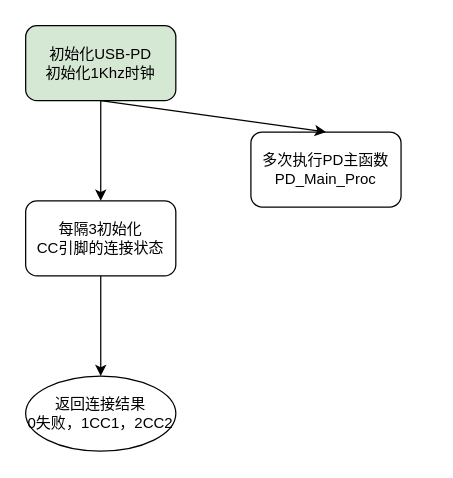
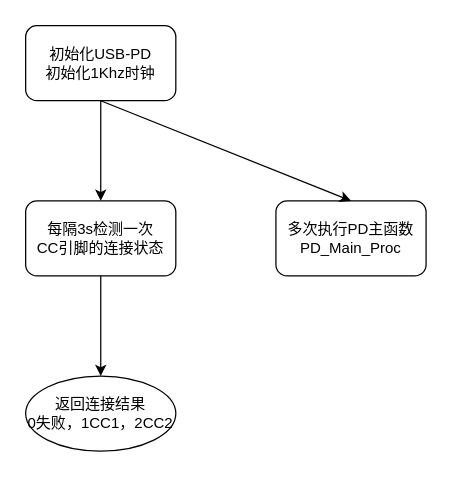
(101, 63) -> (101, 63)
(326, 169) -> (351, 238)
(101, 238) -> (101, 238)
